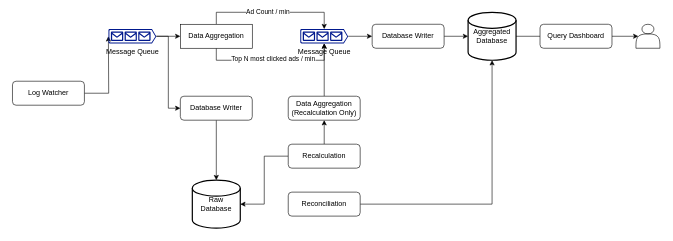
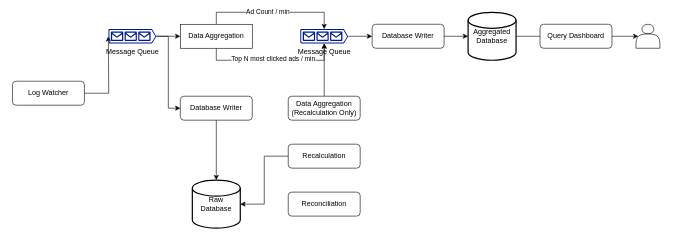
(492, 65) -> none
(324, 125) -> none
